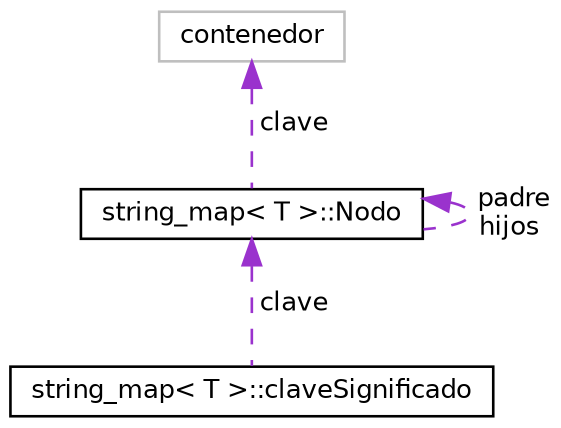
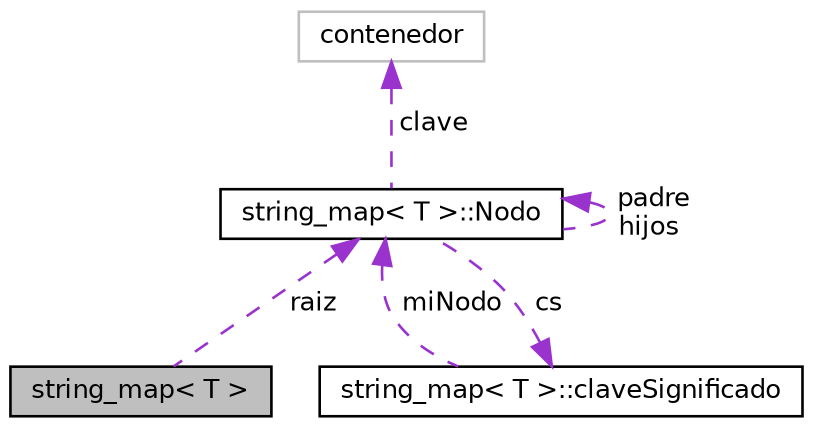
none -> (496, 282)
(291, 304) -> (449, 304)
none -> (141, 391)
